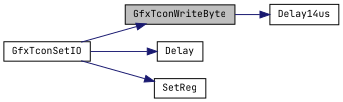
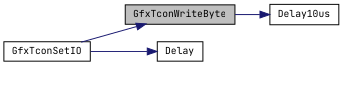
(304, 15) -> (304, 15)
(180, 88) -> none
